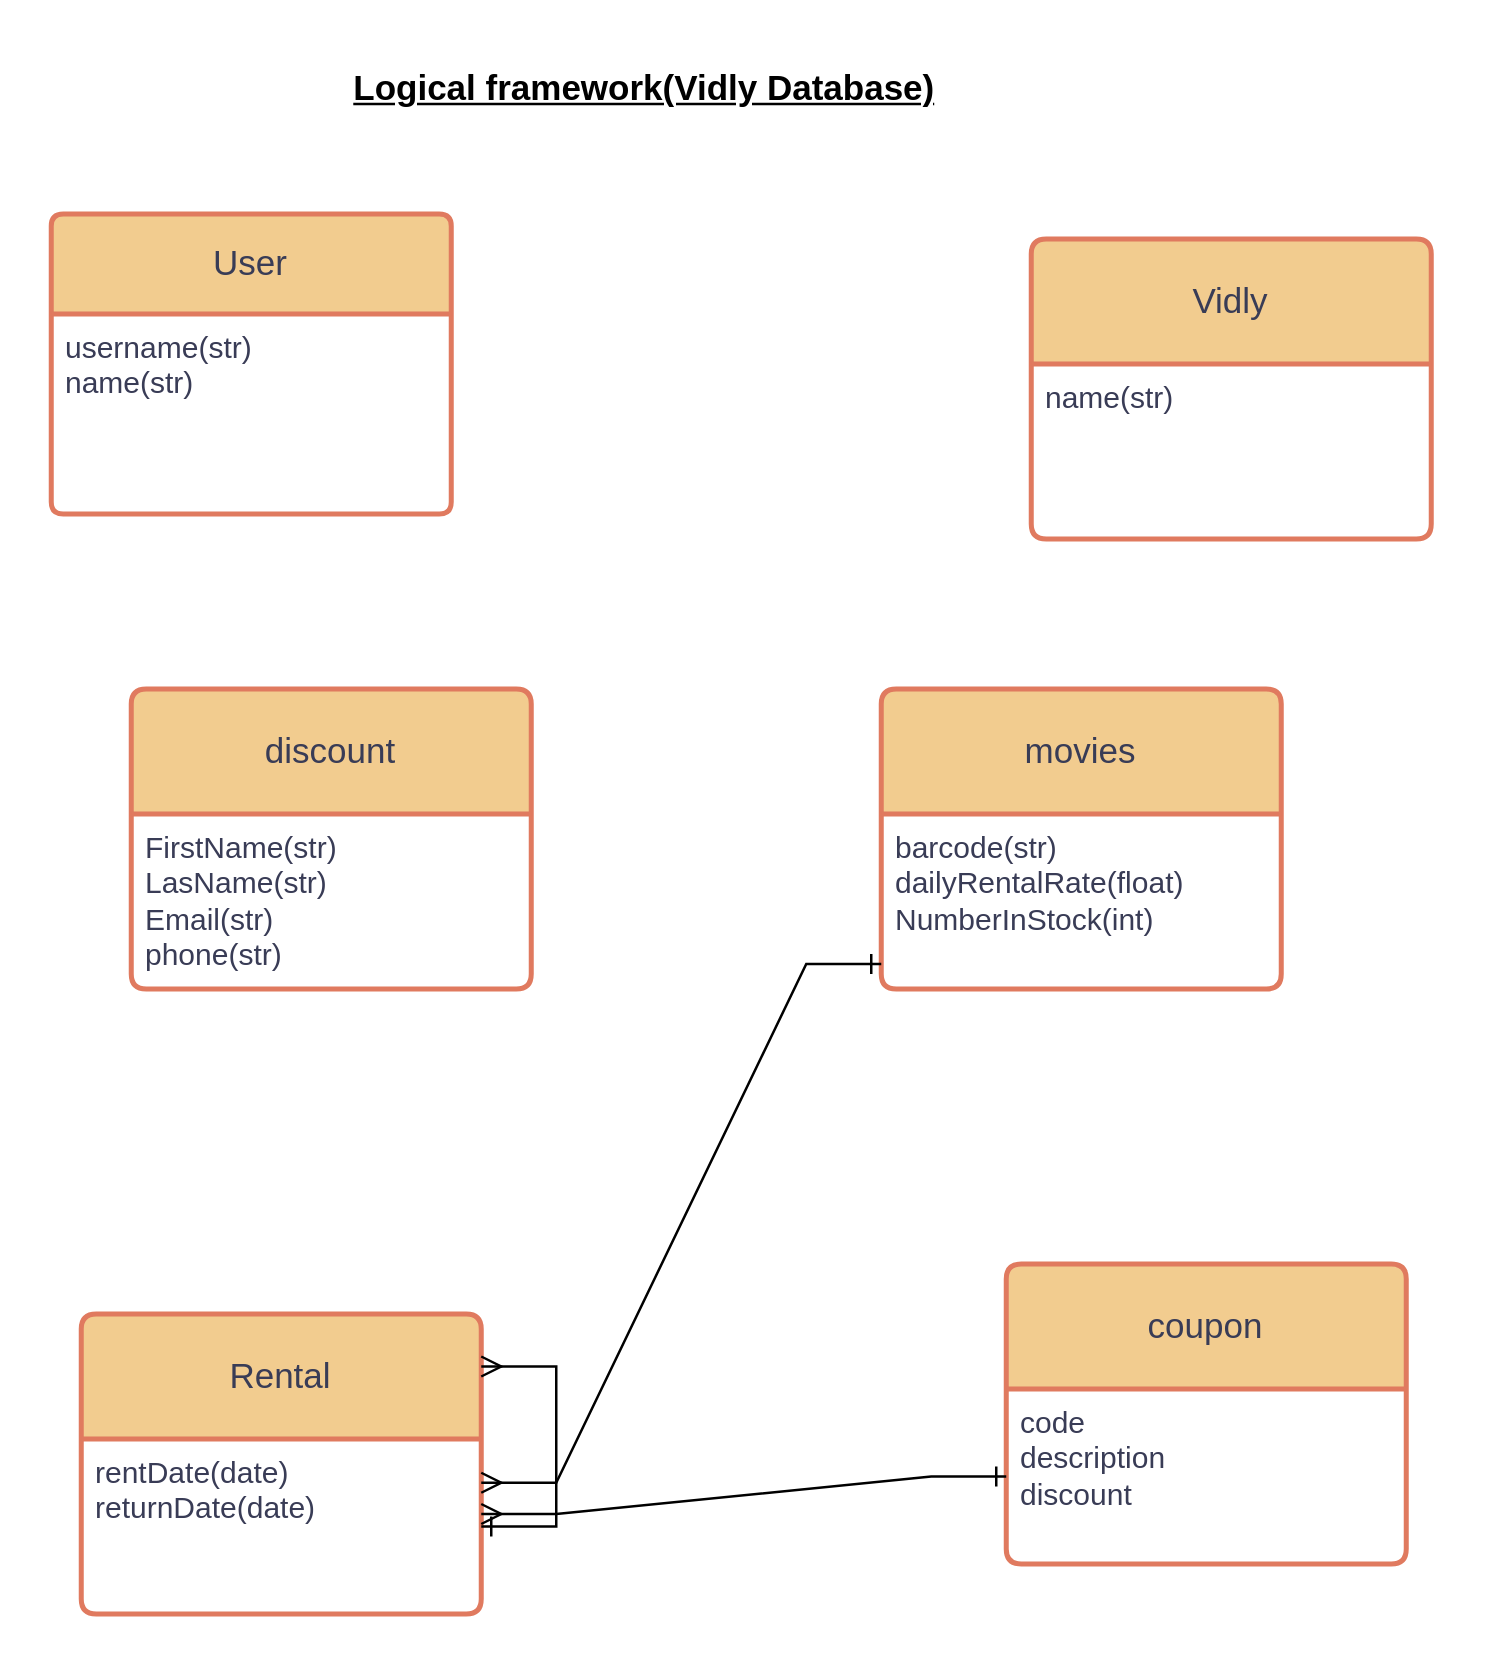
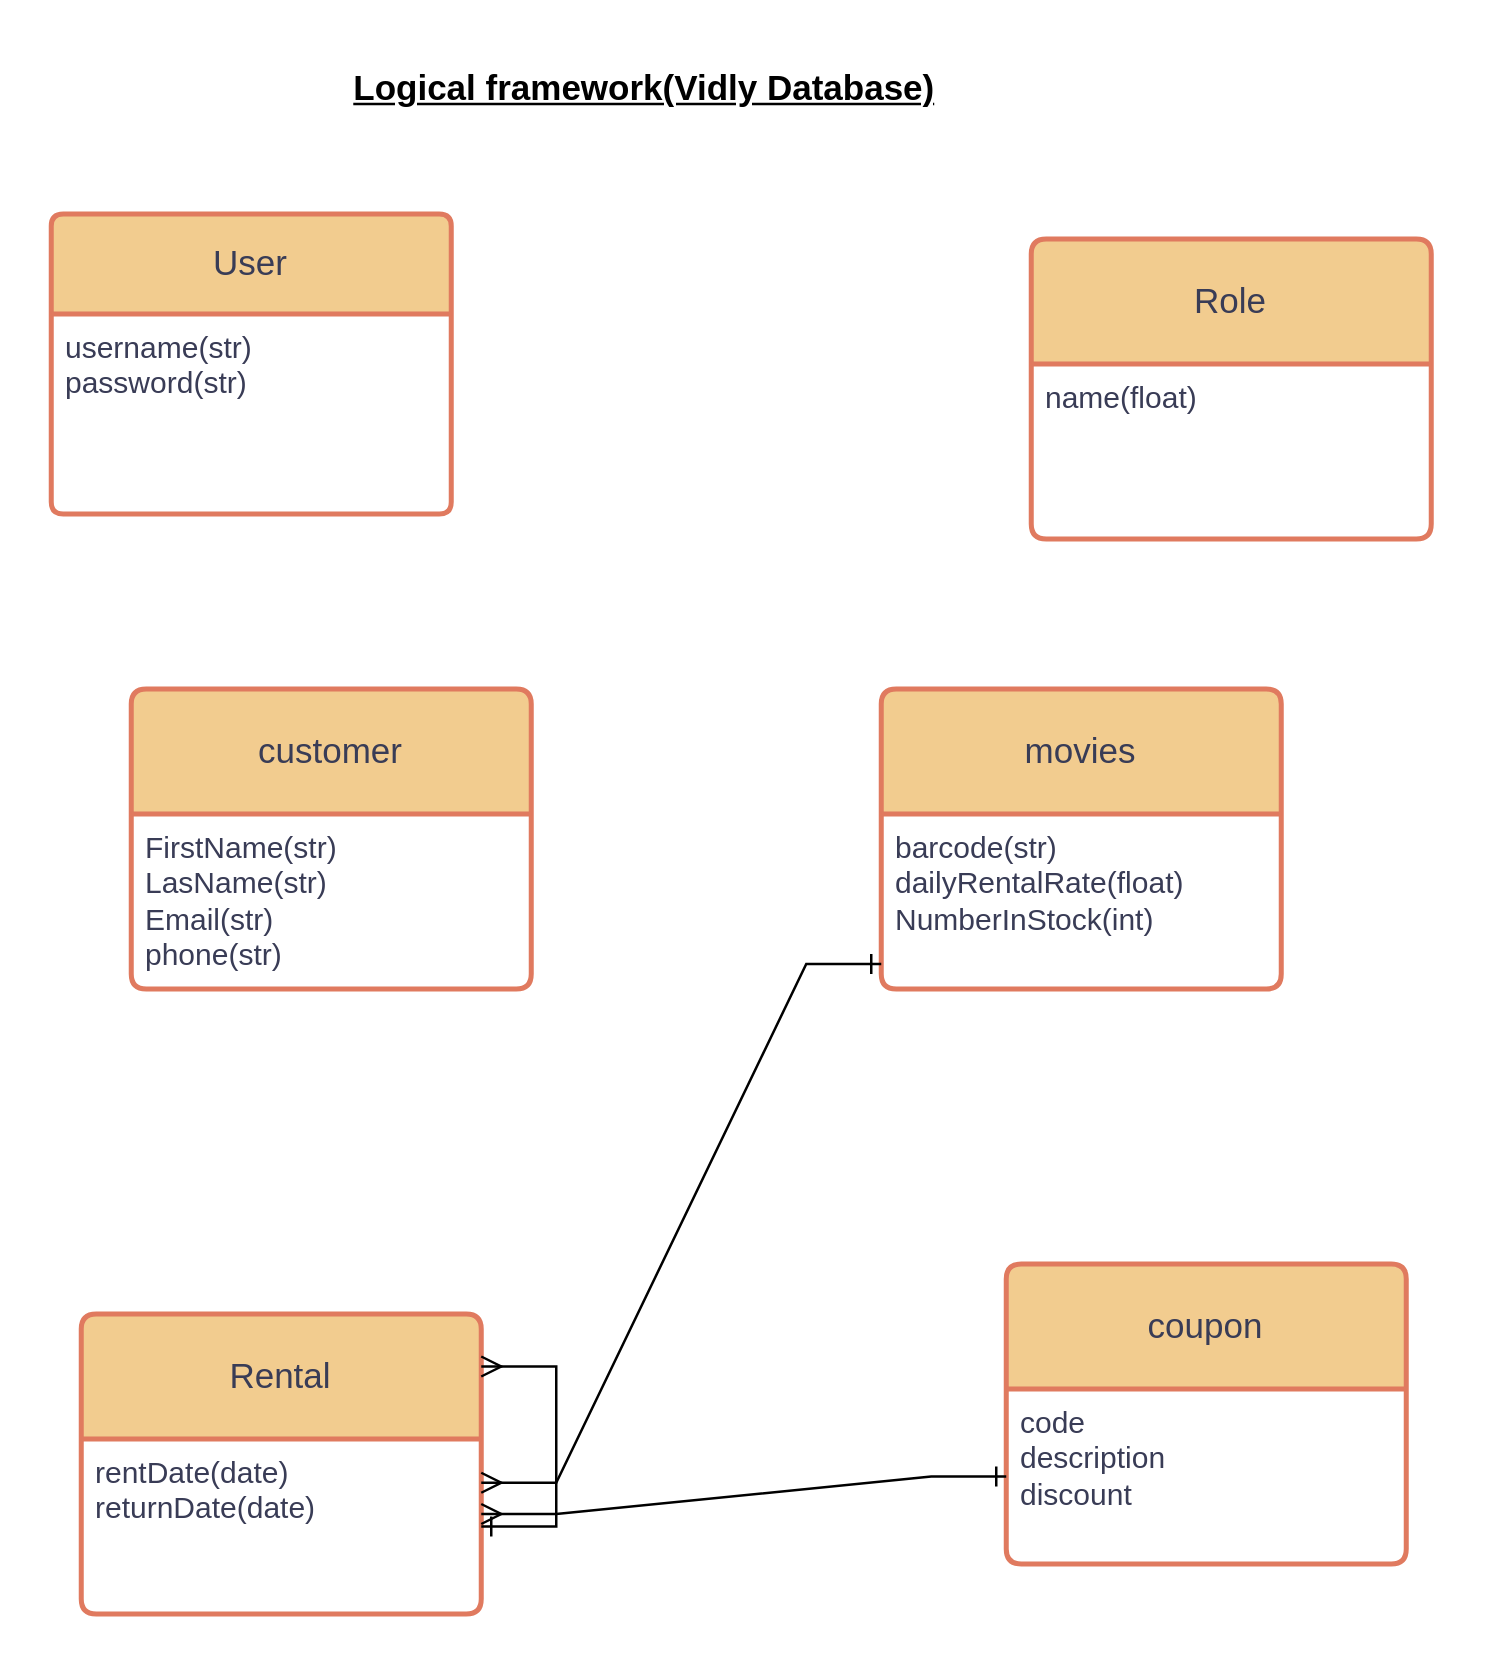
(1231, 301) -> (1231, 301)
(175, 367) -> (175, 367)
(1122, 399) -> (1135, 399)
(331, 751) -> (331, 751)
